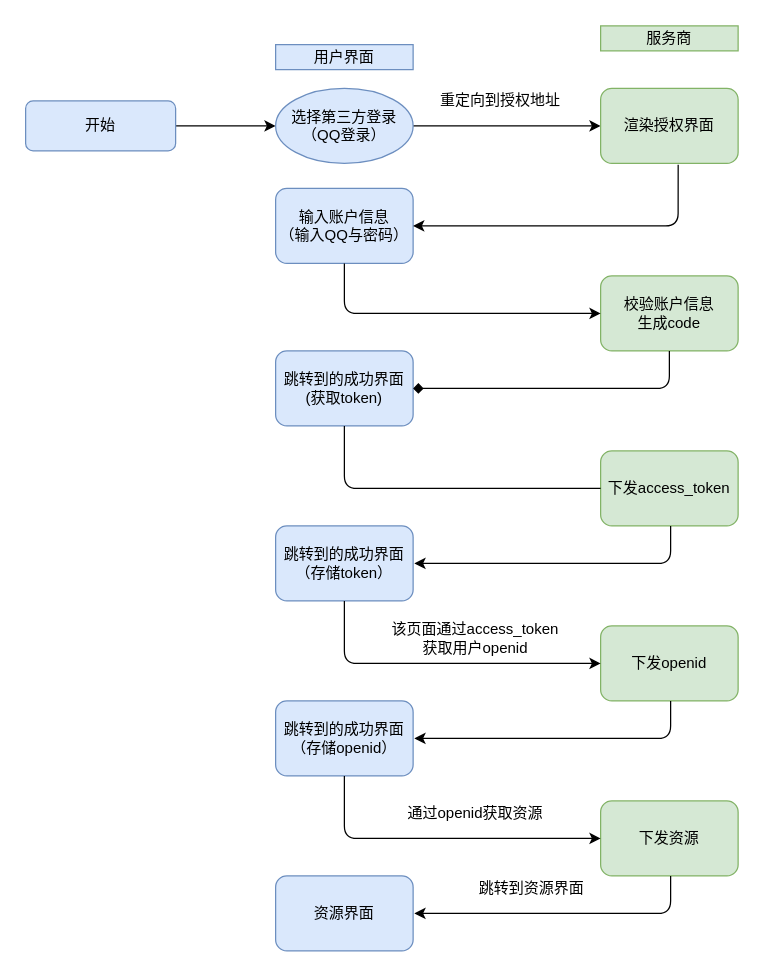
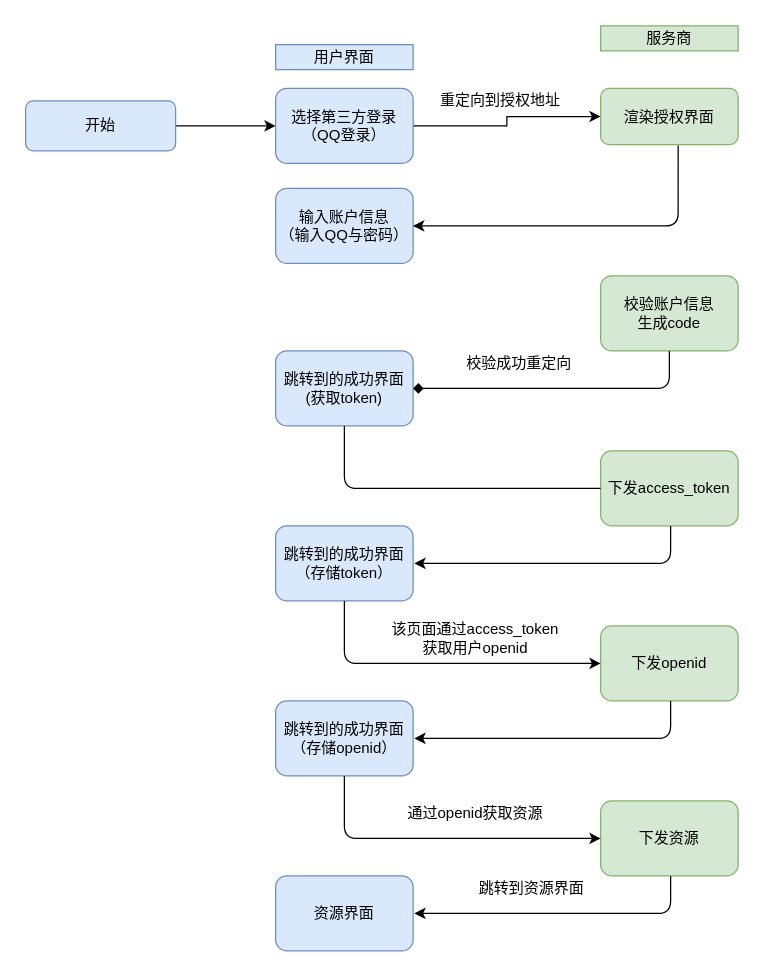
(344, 126) -> (344, 126)
(669, 126) -> (669, 116)
(449, 313) -> none
none -> (519, 363)
